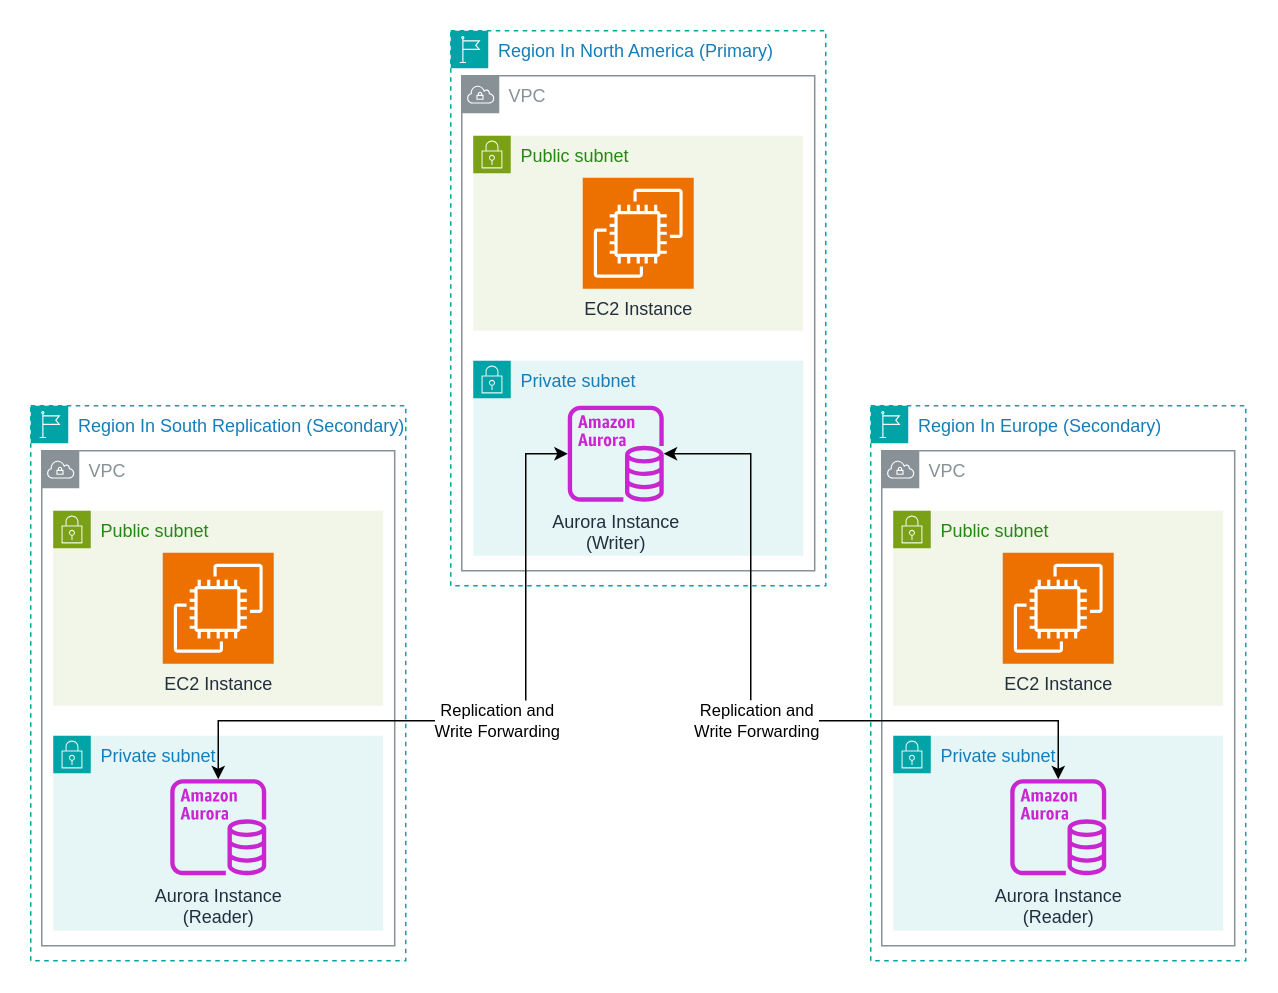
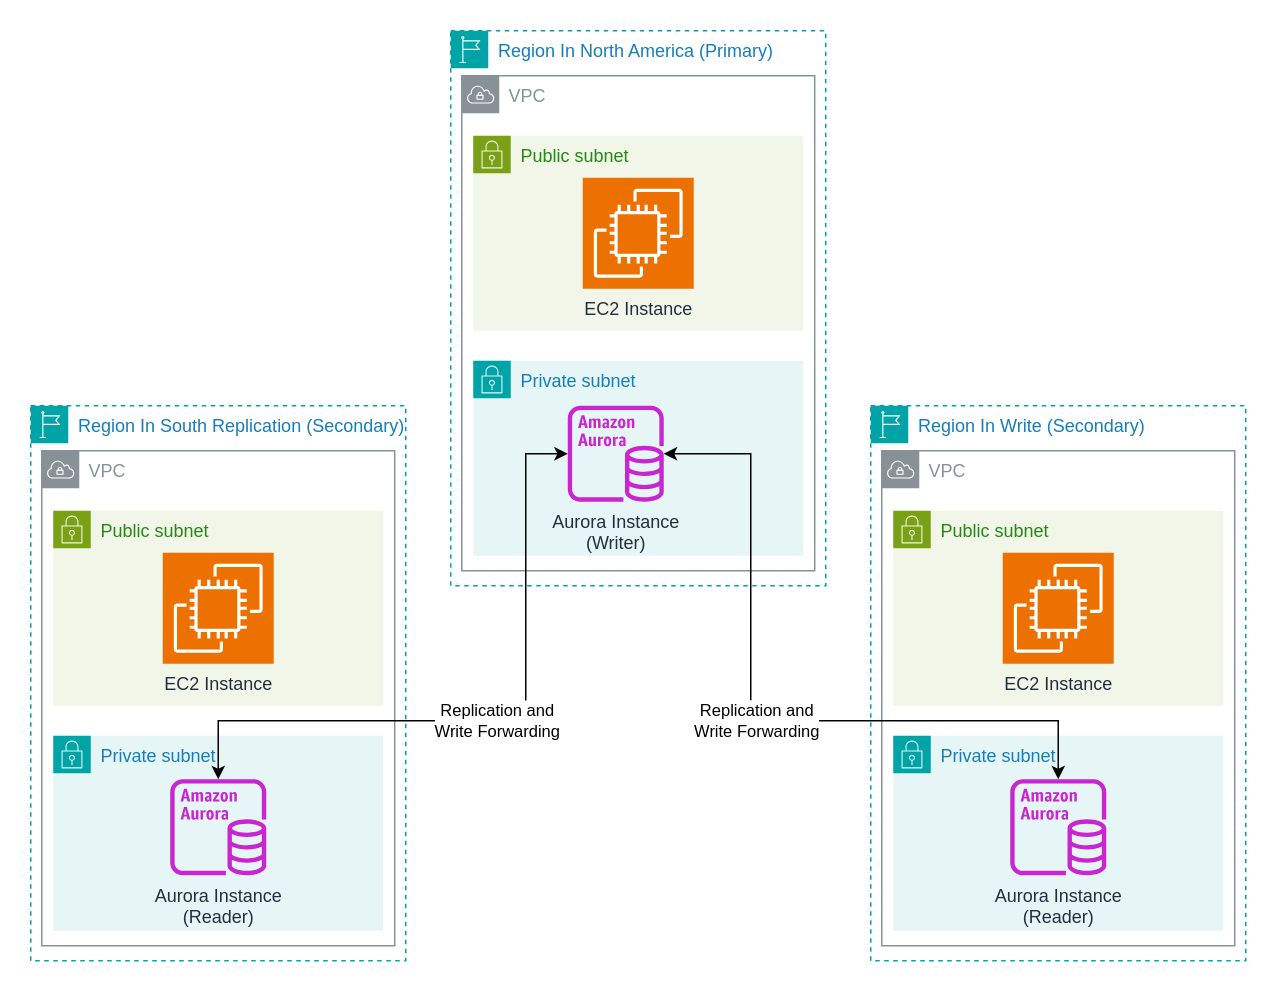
(1051, 427) -> (1043, 427)
